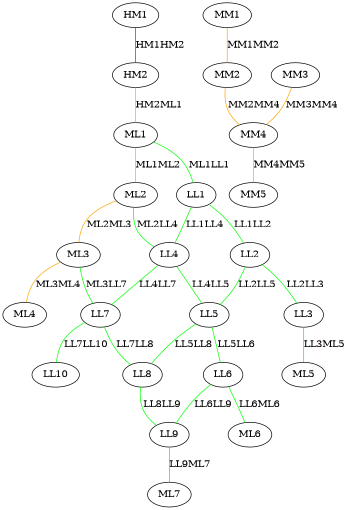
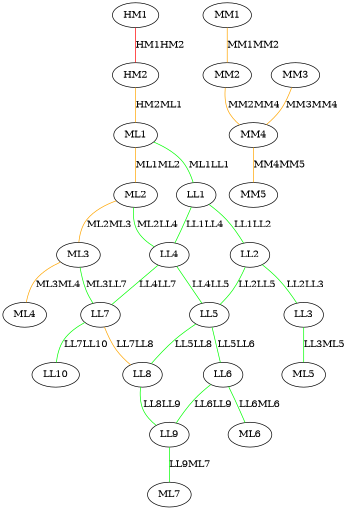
(115, 348) -> (115, 348)
